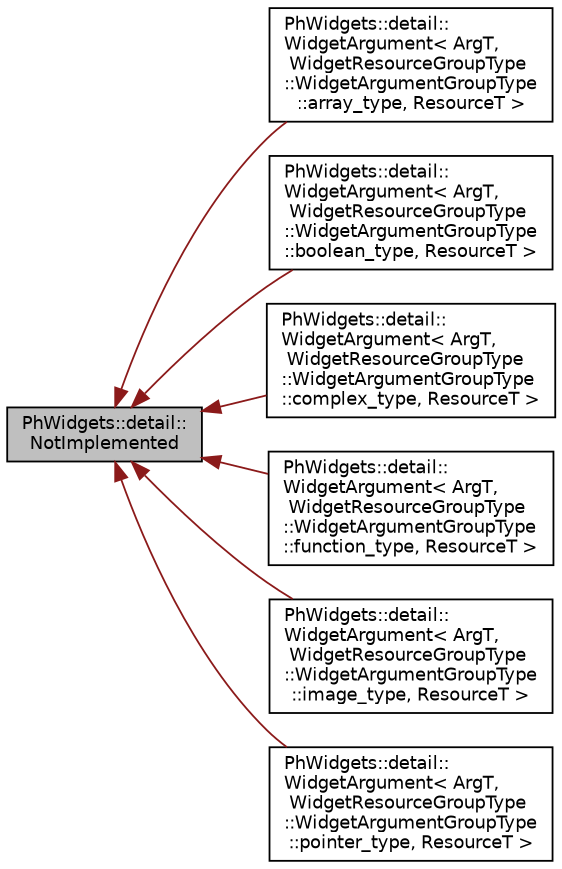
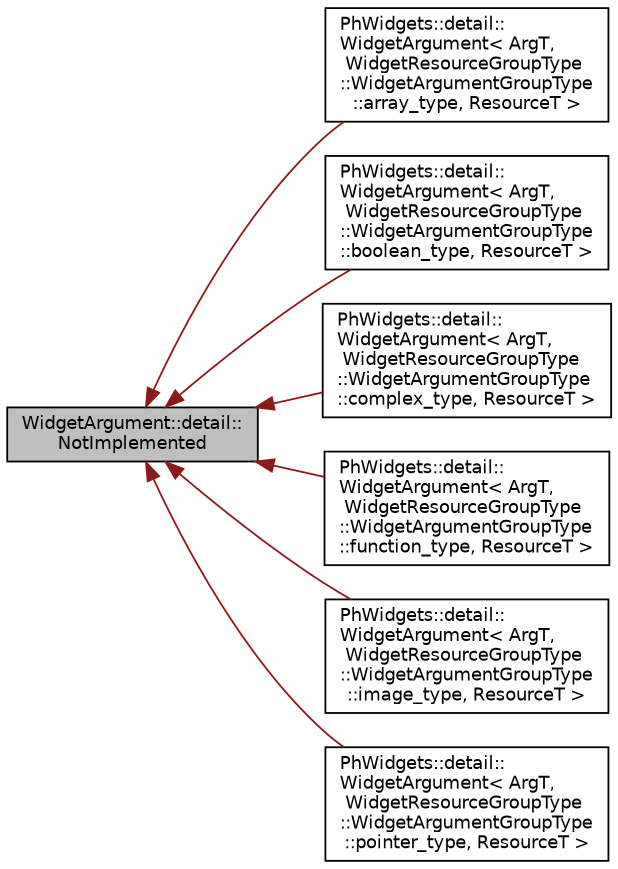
(105, 434) -> (133, 434)
